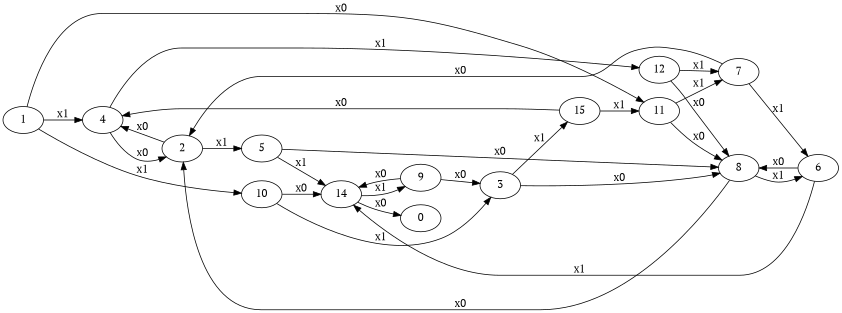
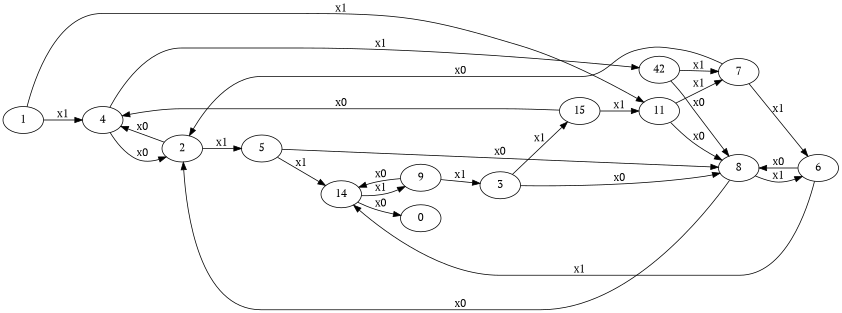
(341, 9) -> (341, 9)
(659, 70) -> (659, 70)
(460, 175) -> (460, 175)
(262, 194) -> none
